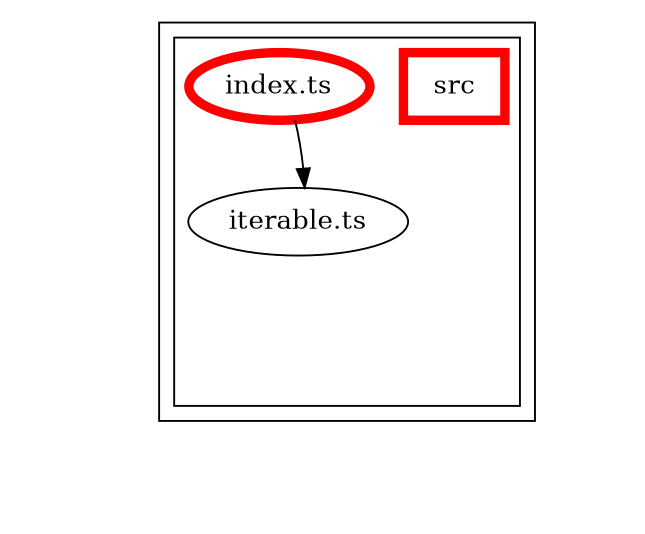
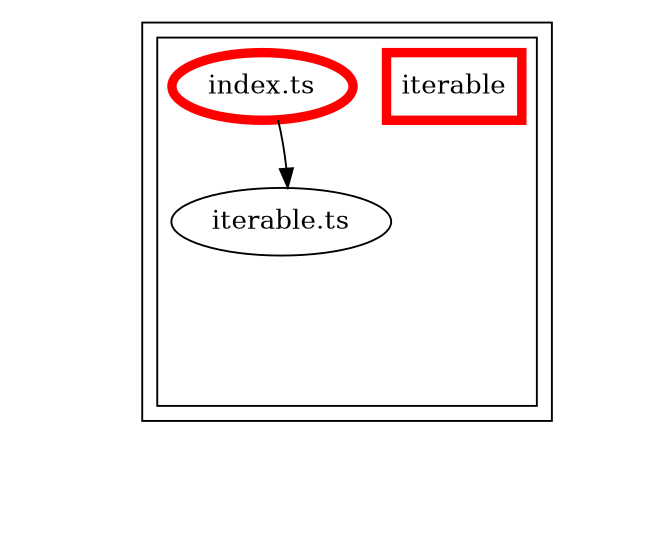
(454, 86) -> (454, 86)
